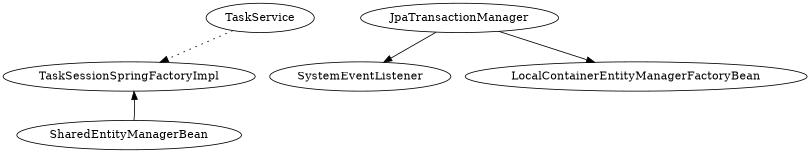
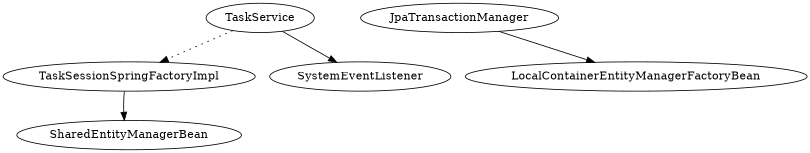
(414, 45) -> (306, 45)
(135, 110) -> (124, 102)
